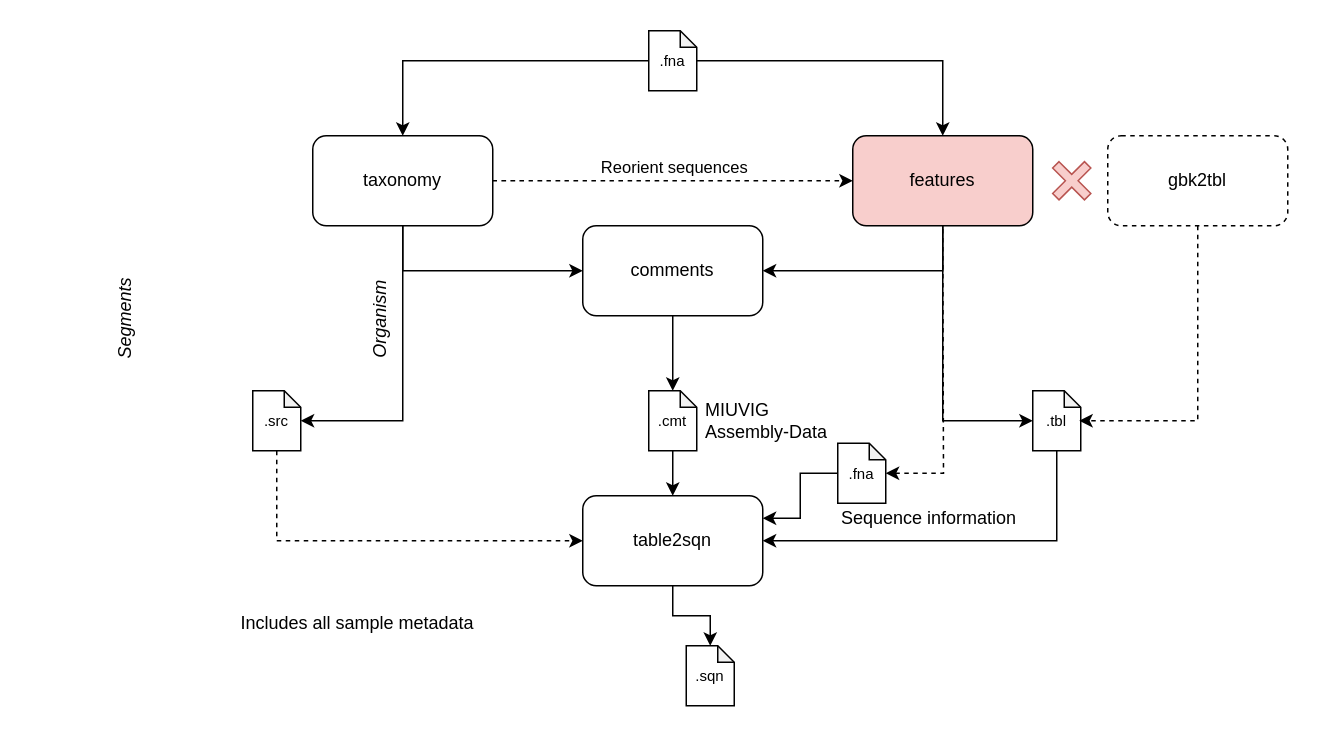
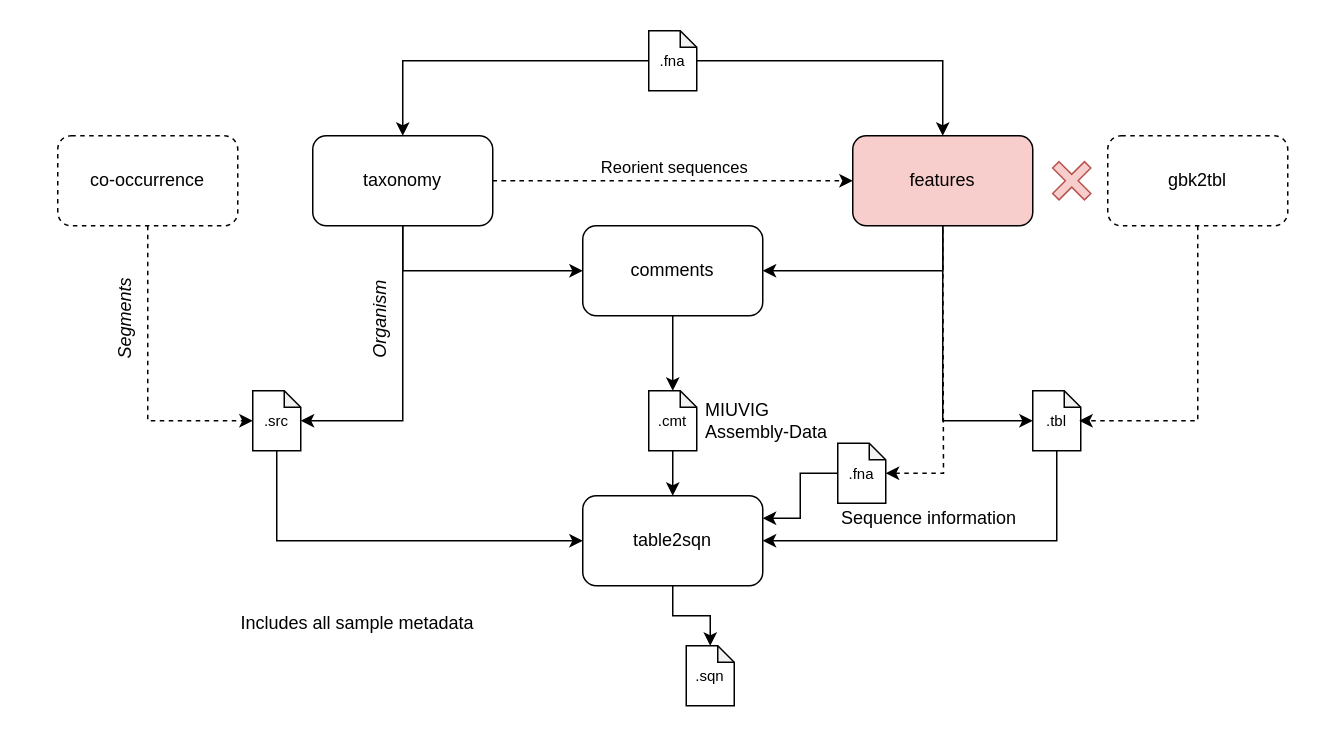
none -> (148, 181)
none -> (148, 371)
(381, 541) -> (381, 541)
